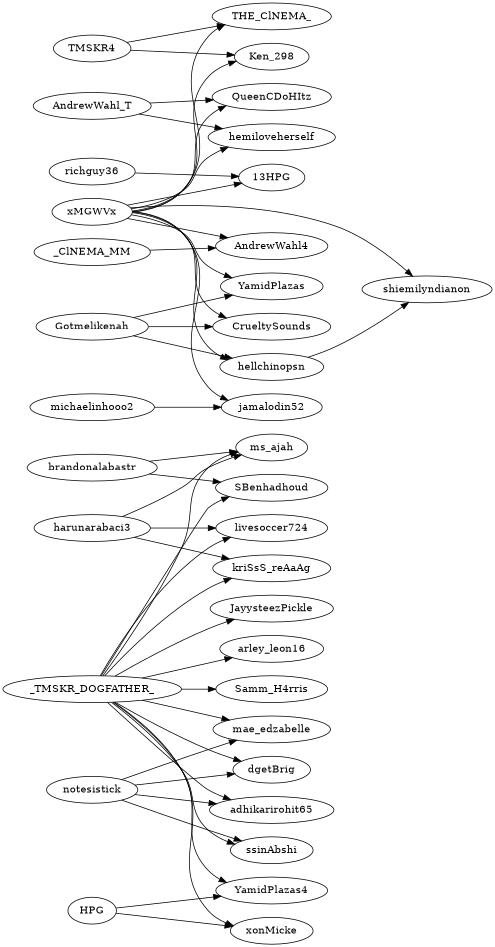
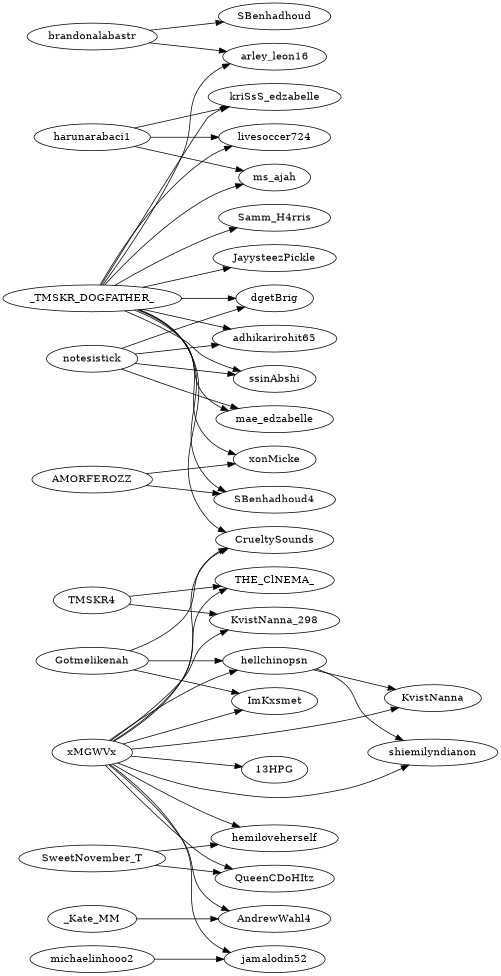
(272, 57) -> (275, 621)
(92, 106) -> (92, 858)
(92, 172) -> none
(92, 252) -> (92, 919)
(272, 286) -> (275, 701)
(190, 457) -> (184, 47)
(92, 528) -> (92, 137)
(272, 568) -> (275, 97)
(158, 585) -> (189, 456)
none -> (433, 698)
(272, 891) -> (275, 500)
(92, 911) -> (92, 480)
